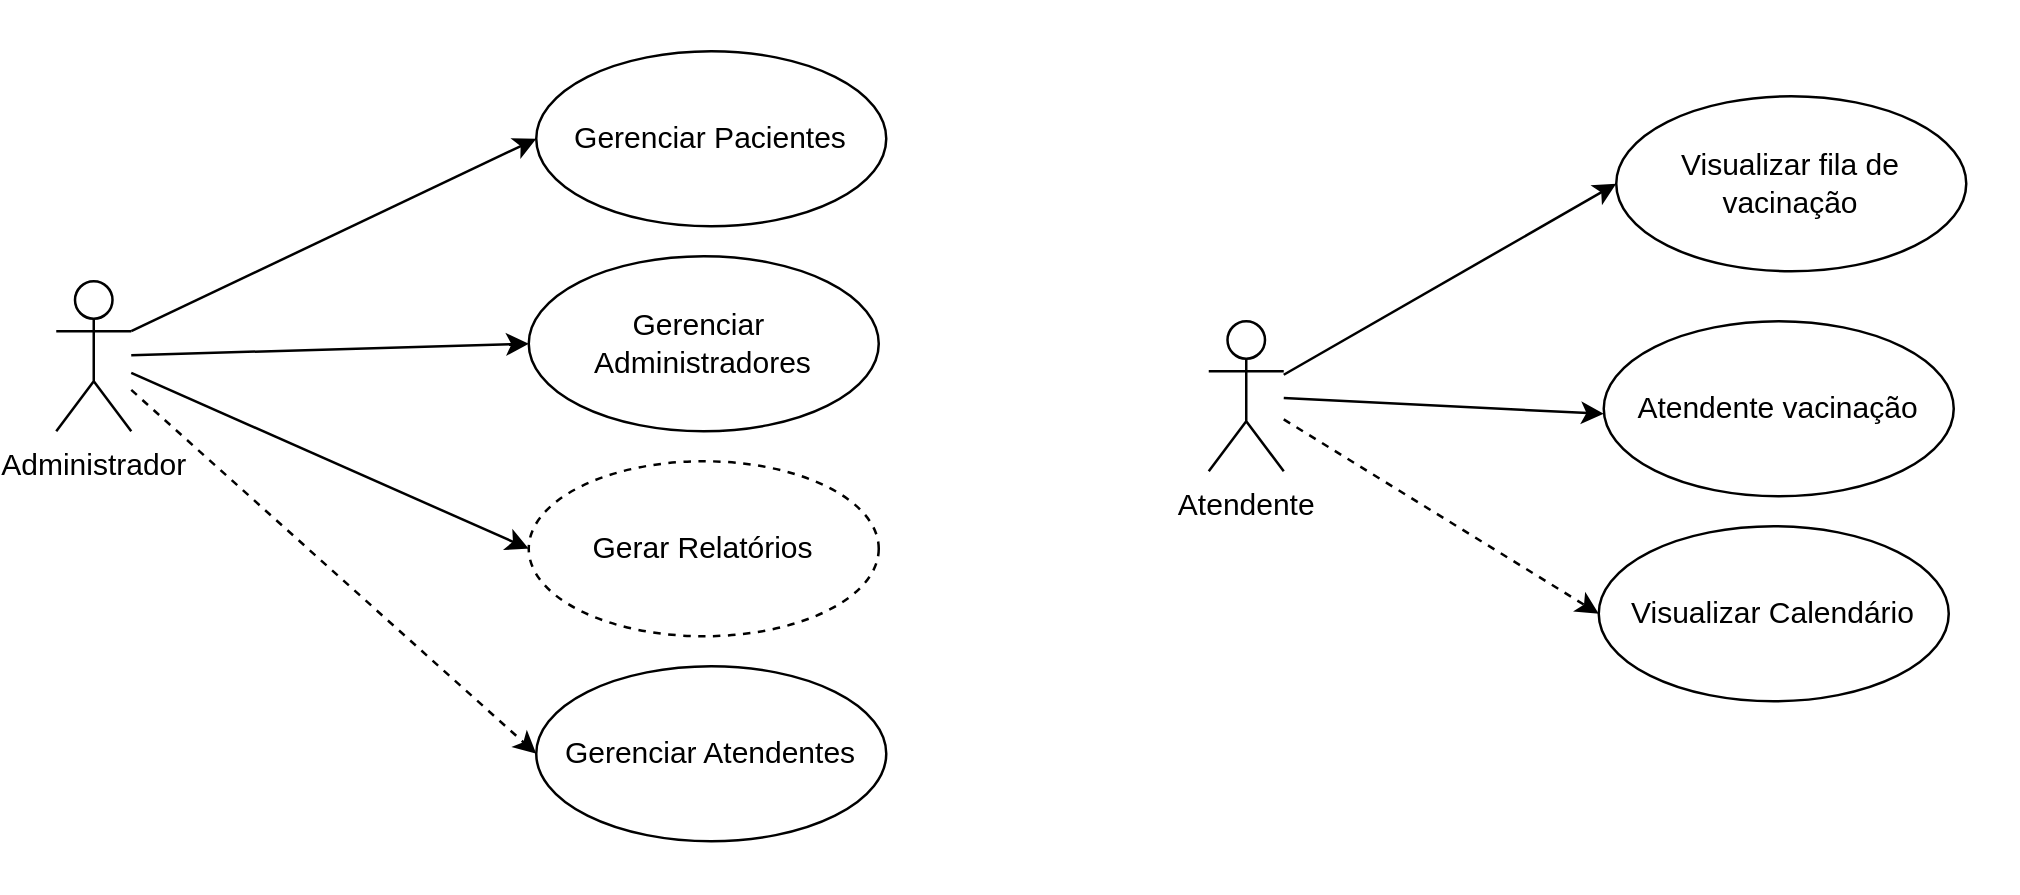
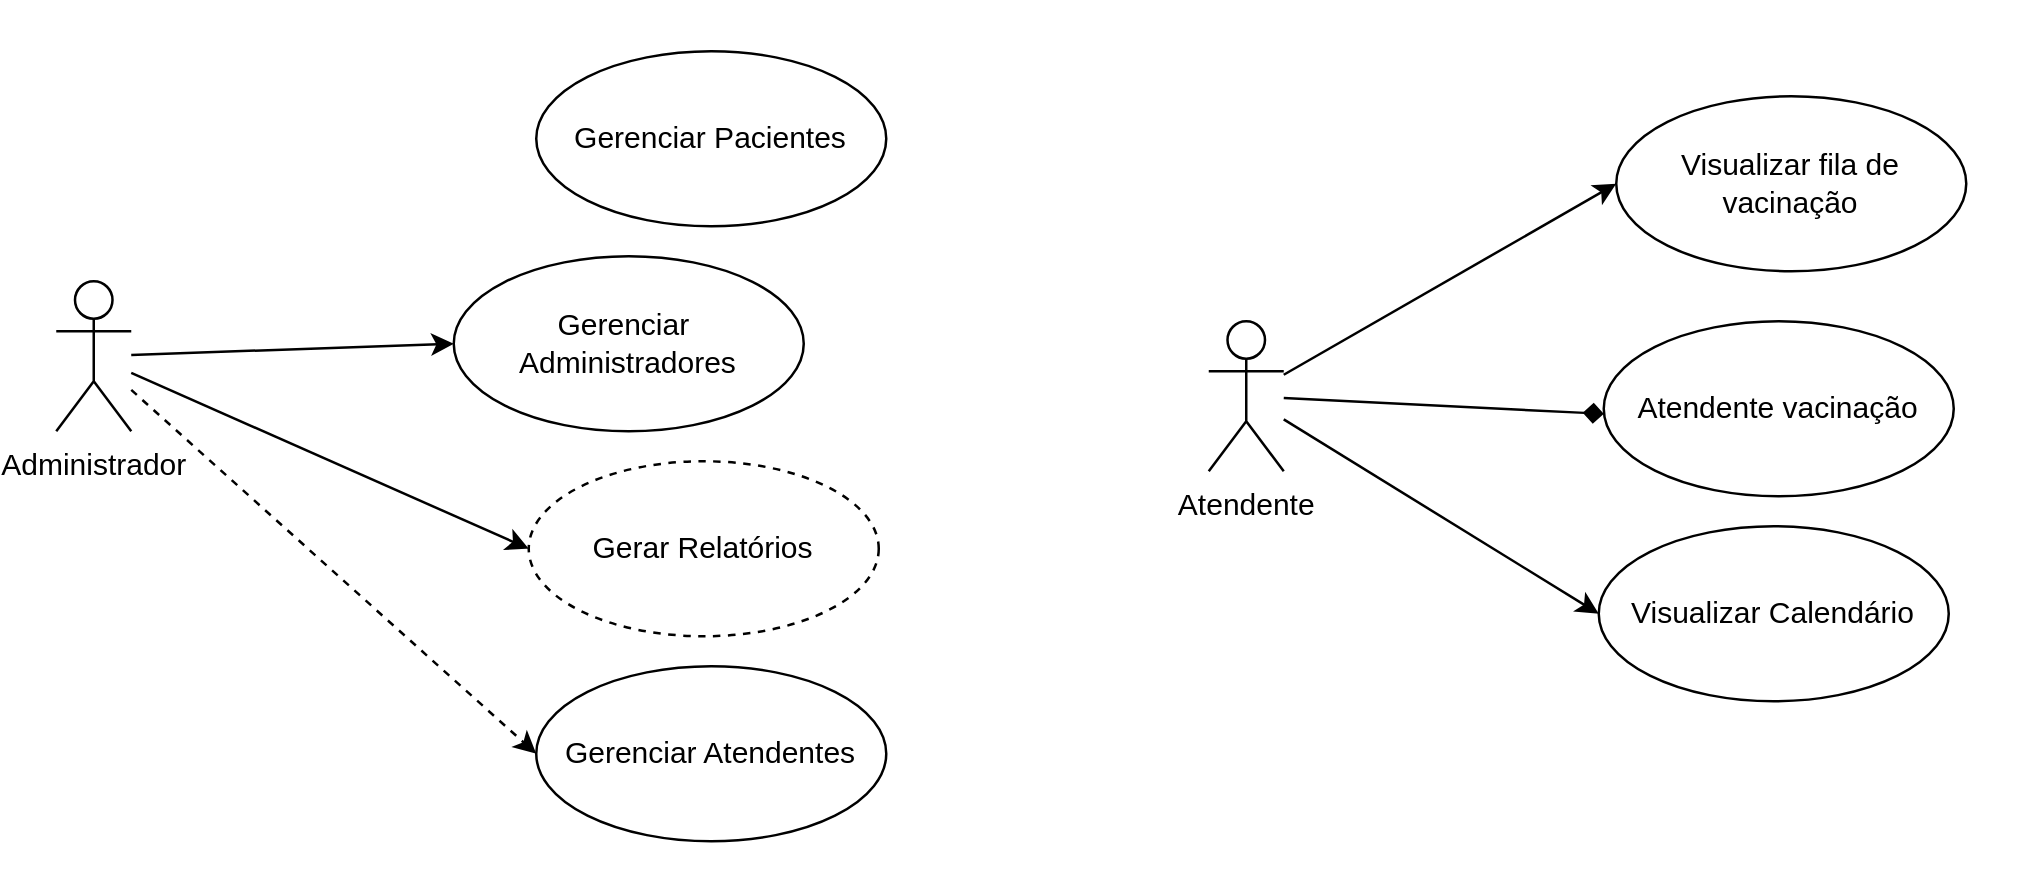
(327, 238) -> none
(704, 344) -> (629, 344)
(1584, 413) -> (1583, 413)
(1433, 511) -> (1433, 511)
